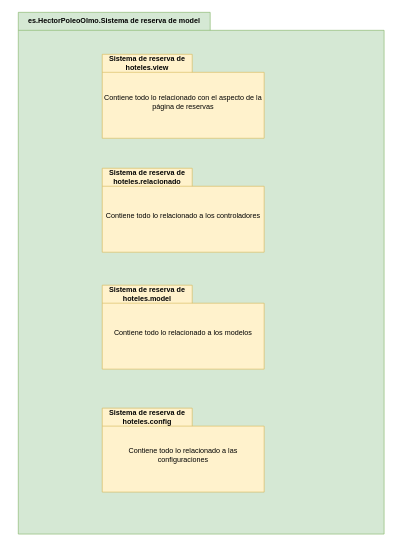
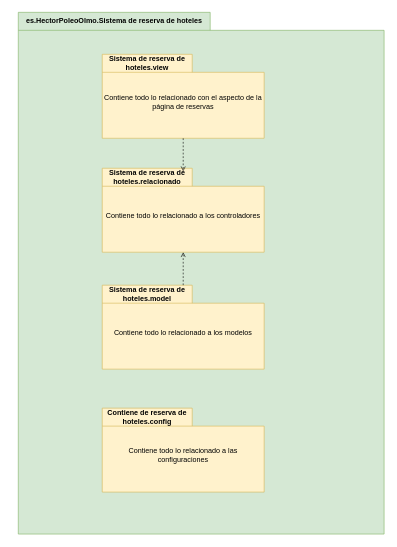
(114, 21) -> (114, 21)
none -> (183, 154)
none -> (183, 270)
(147, 417) -> (147, 417)
